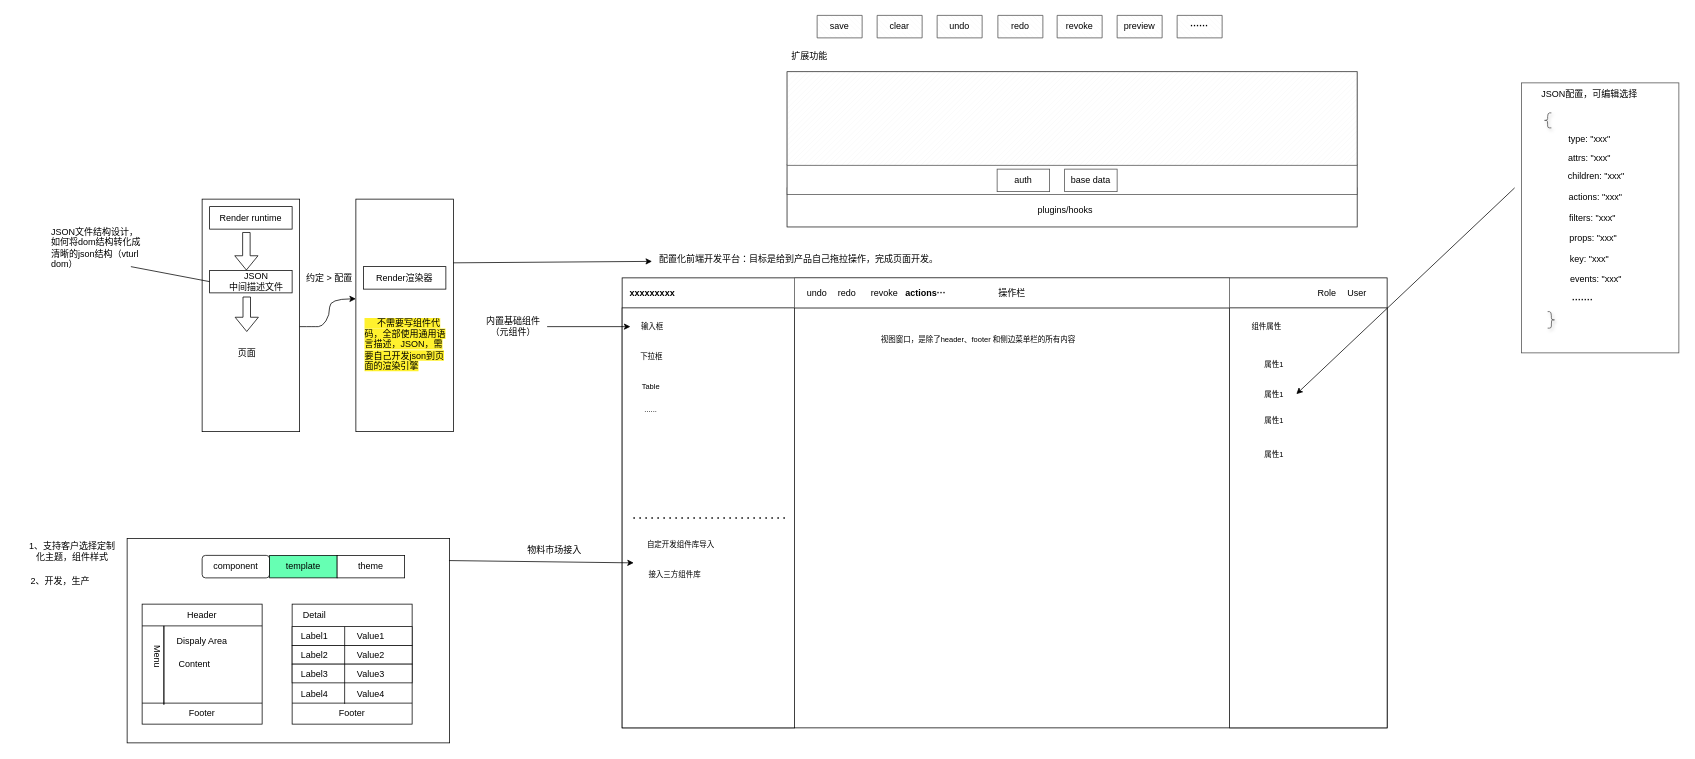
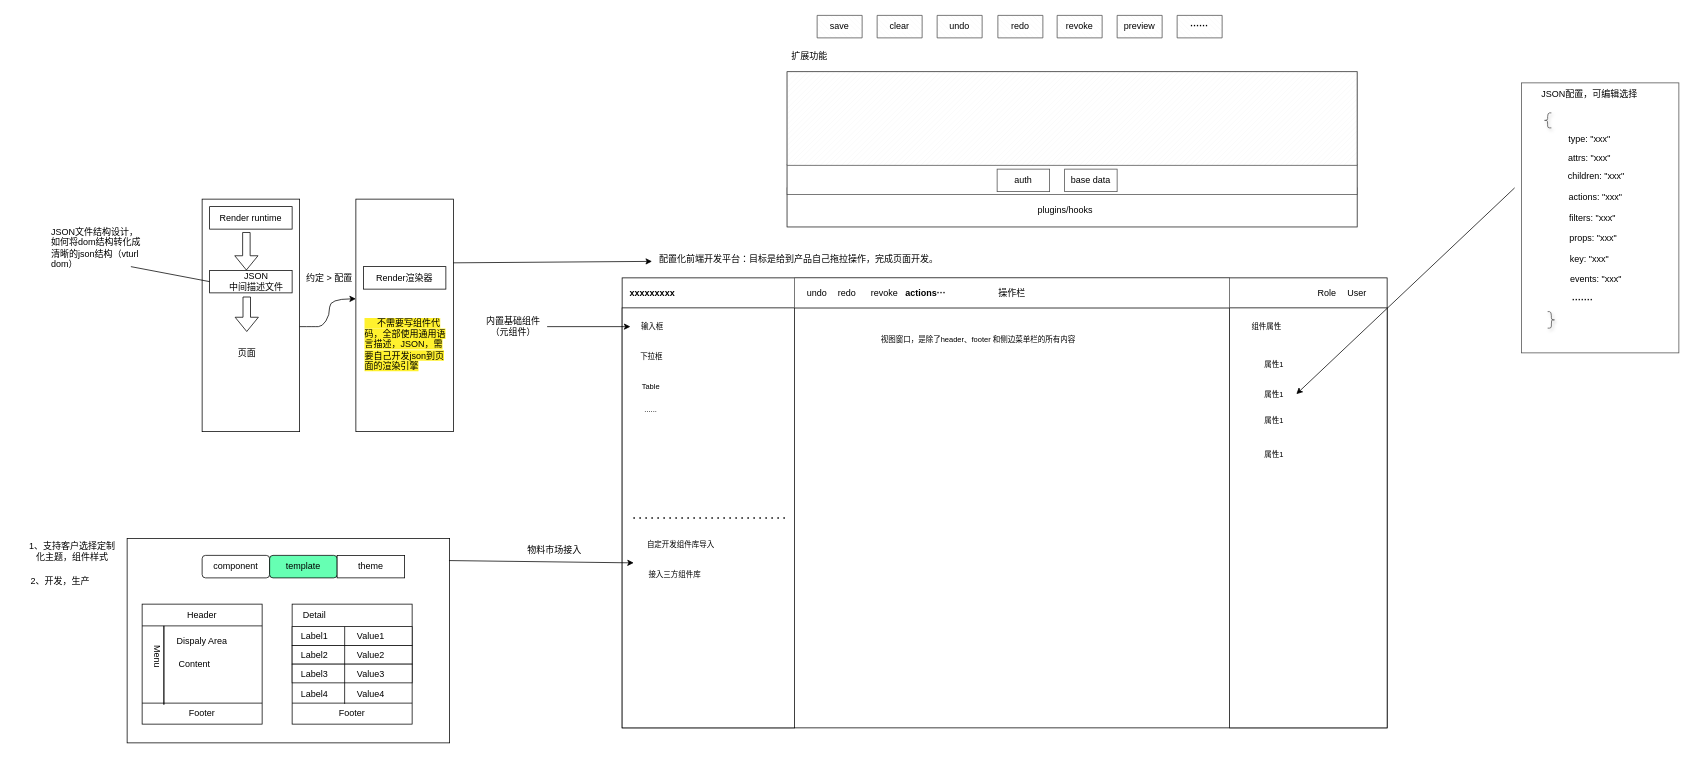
(303, 567) -> (303, 567)
